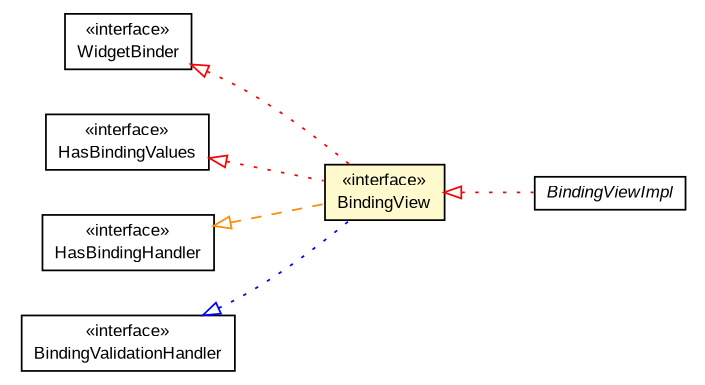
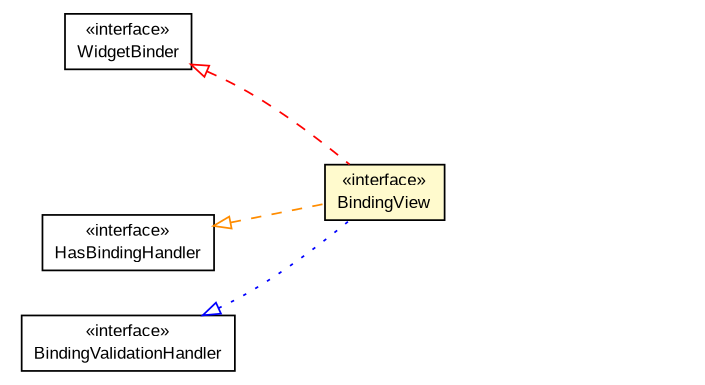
(281, 113) -> (281, 113)
(127, 142) -> none
(609, 192) -> none
